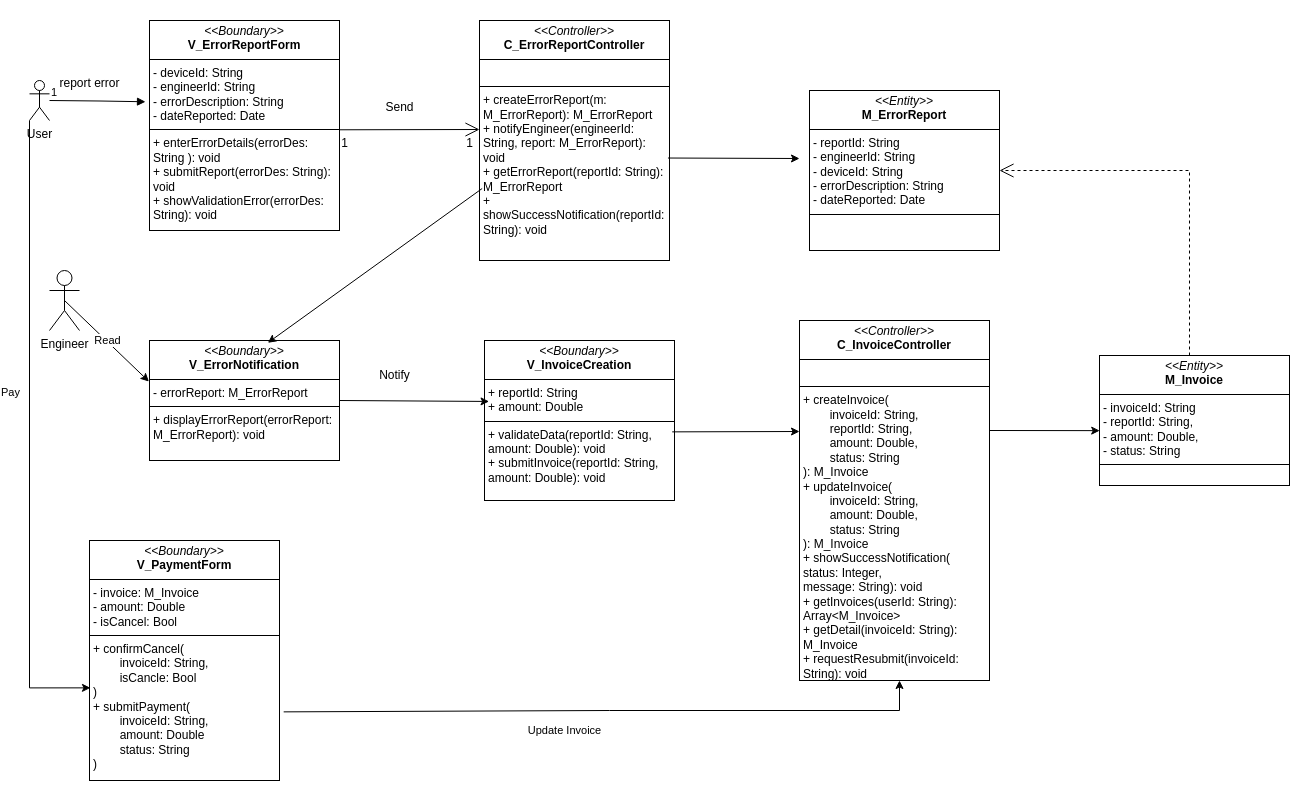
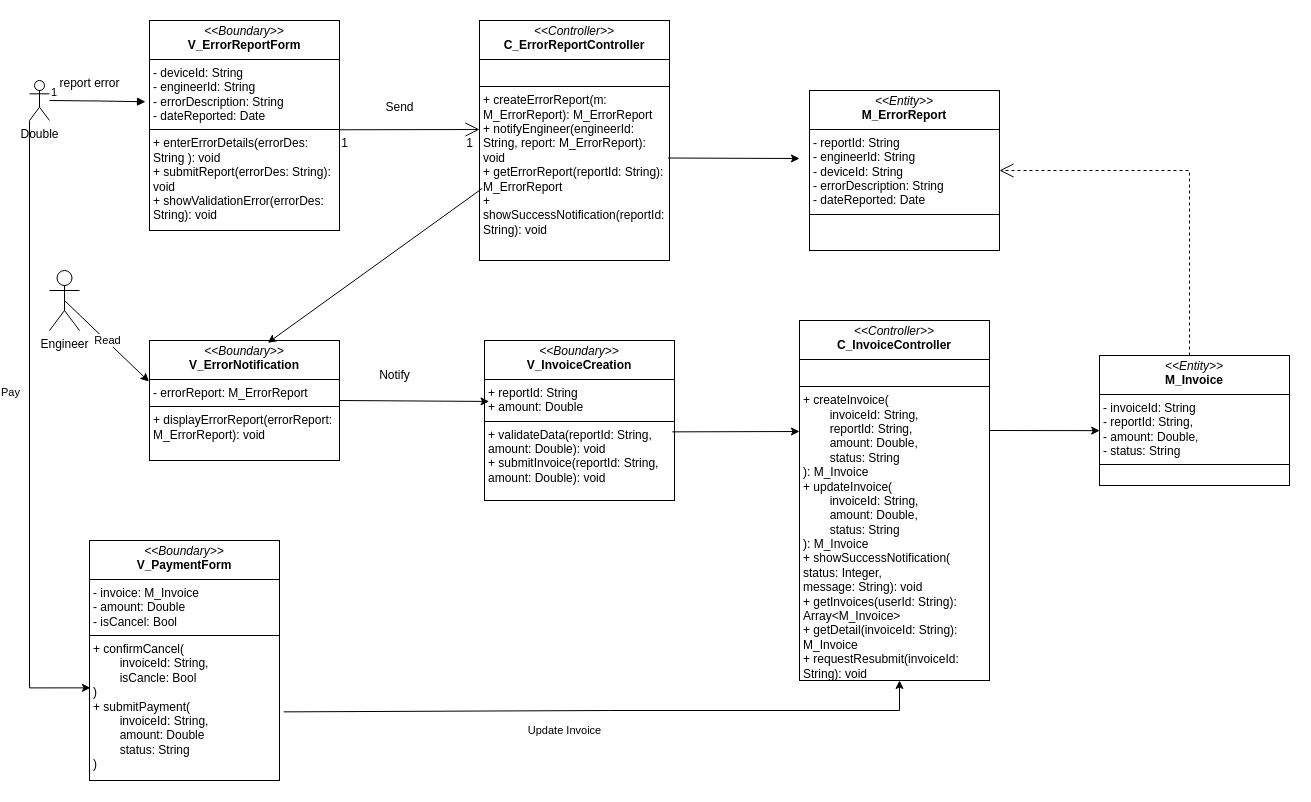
(40, 135) -> (40, 135)
